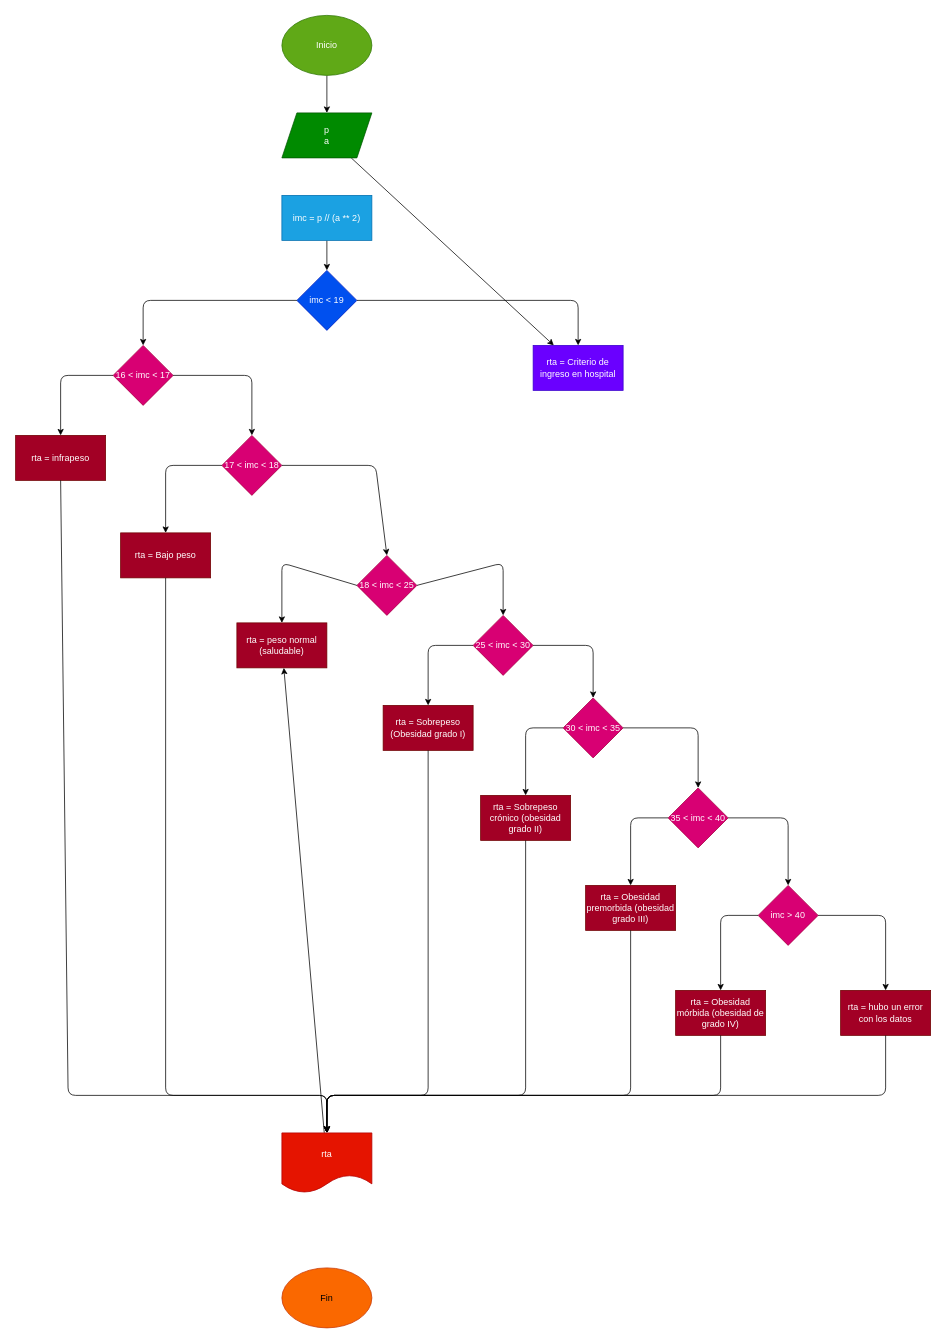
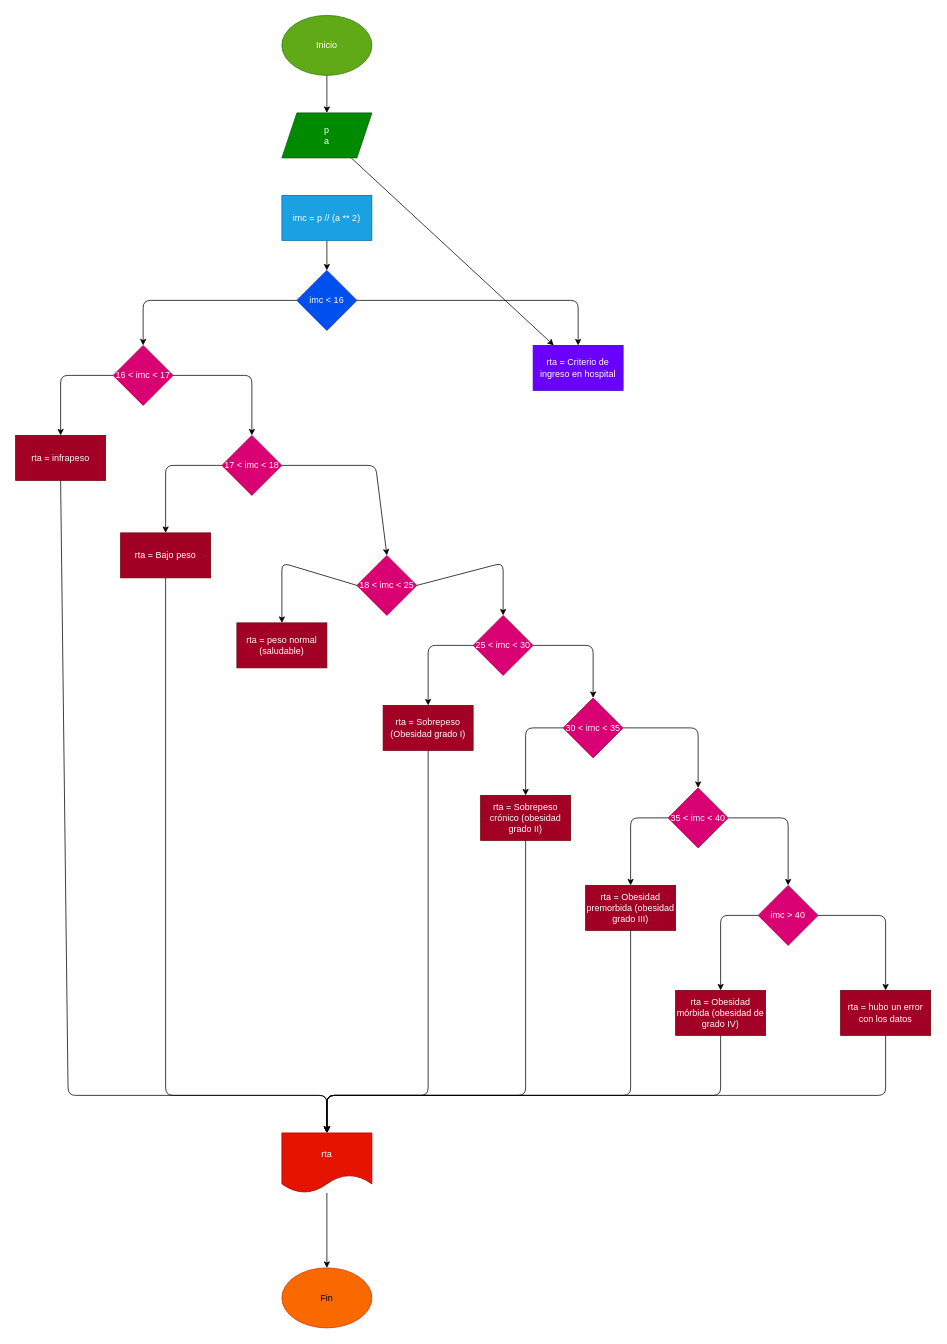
(327, 300) -> (327, 300)
(304, 901) -> (327, 1261)
